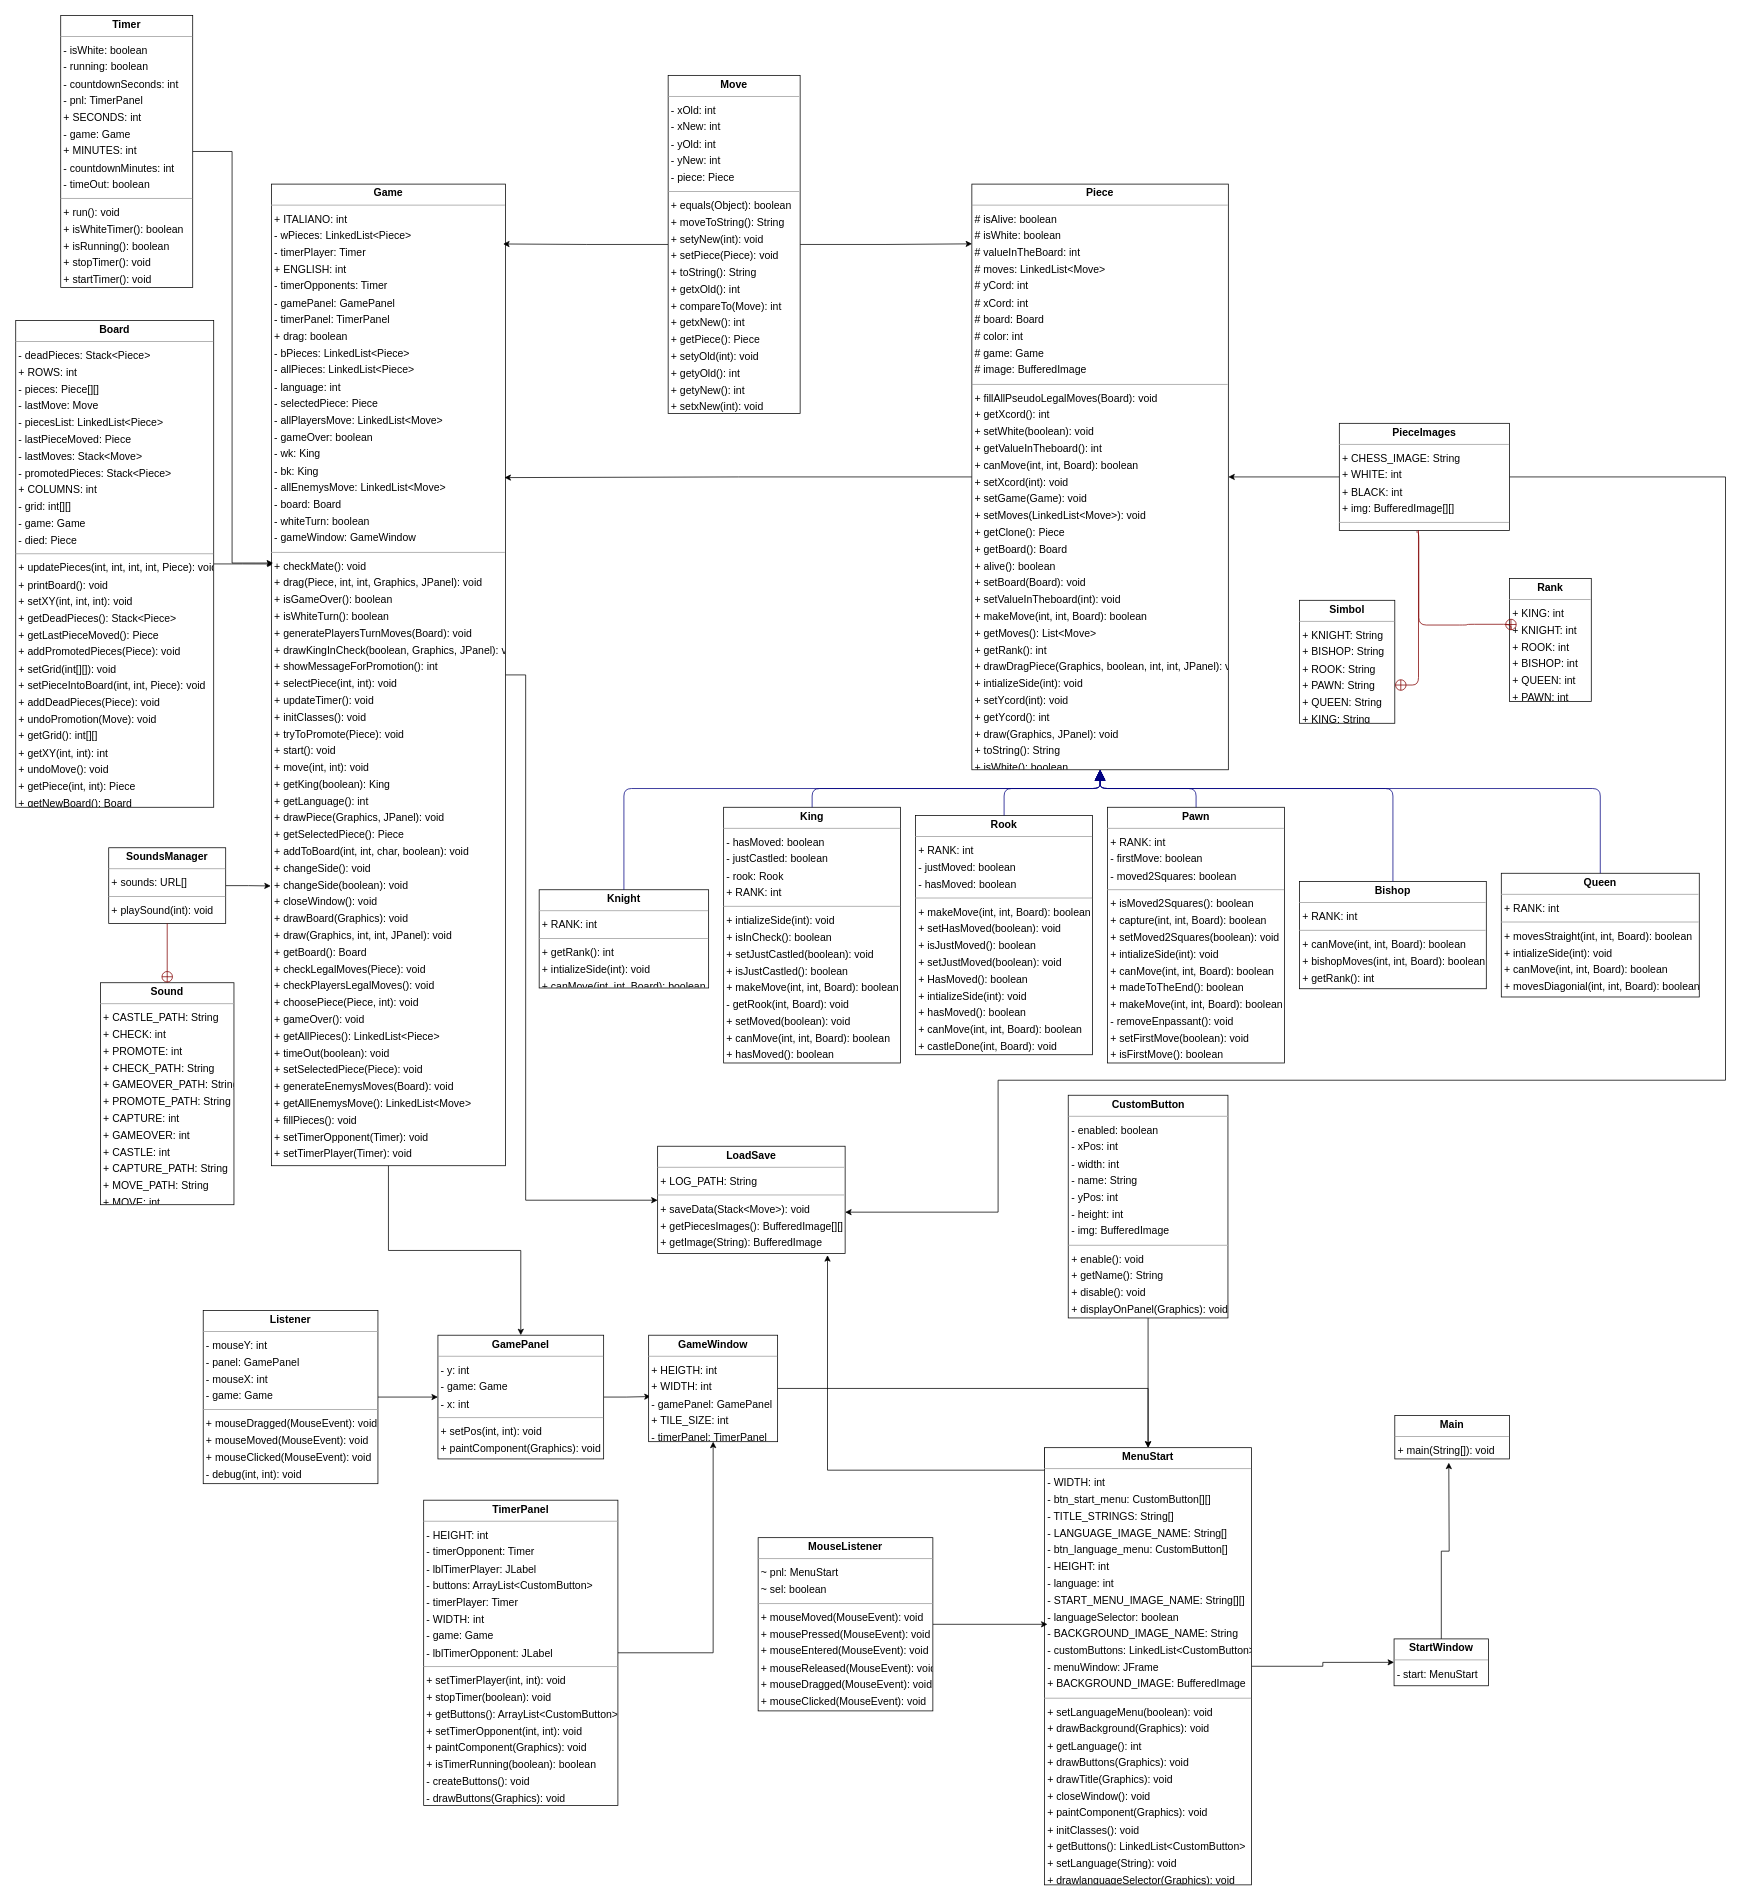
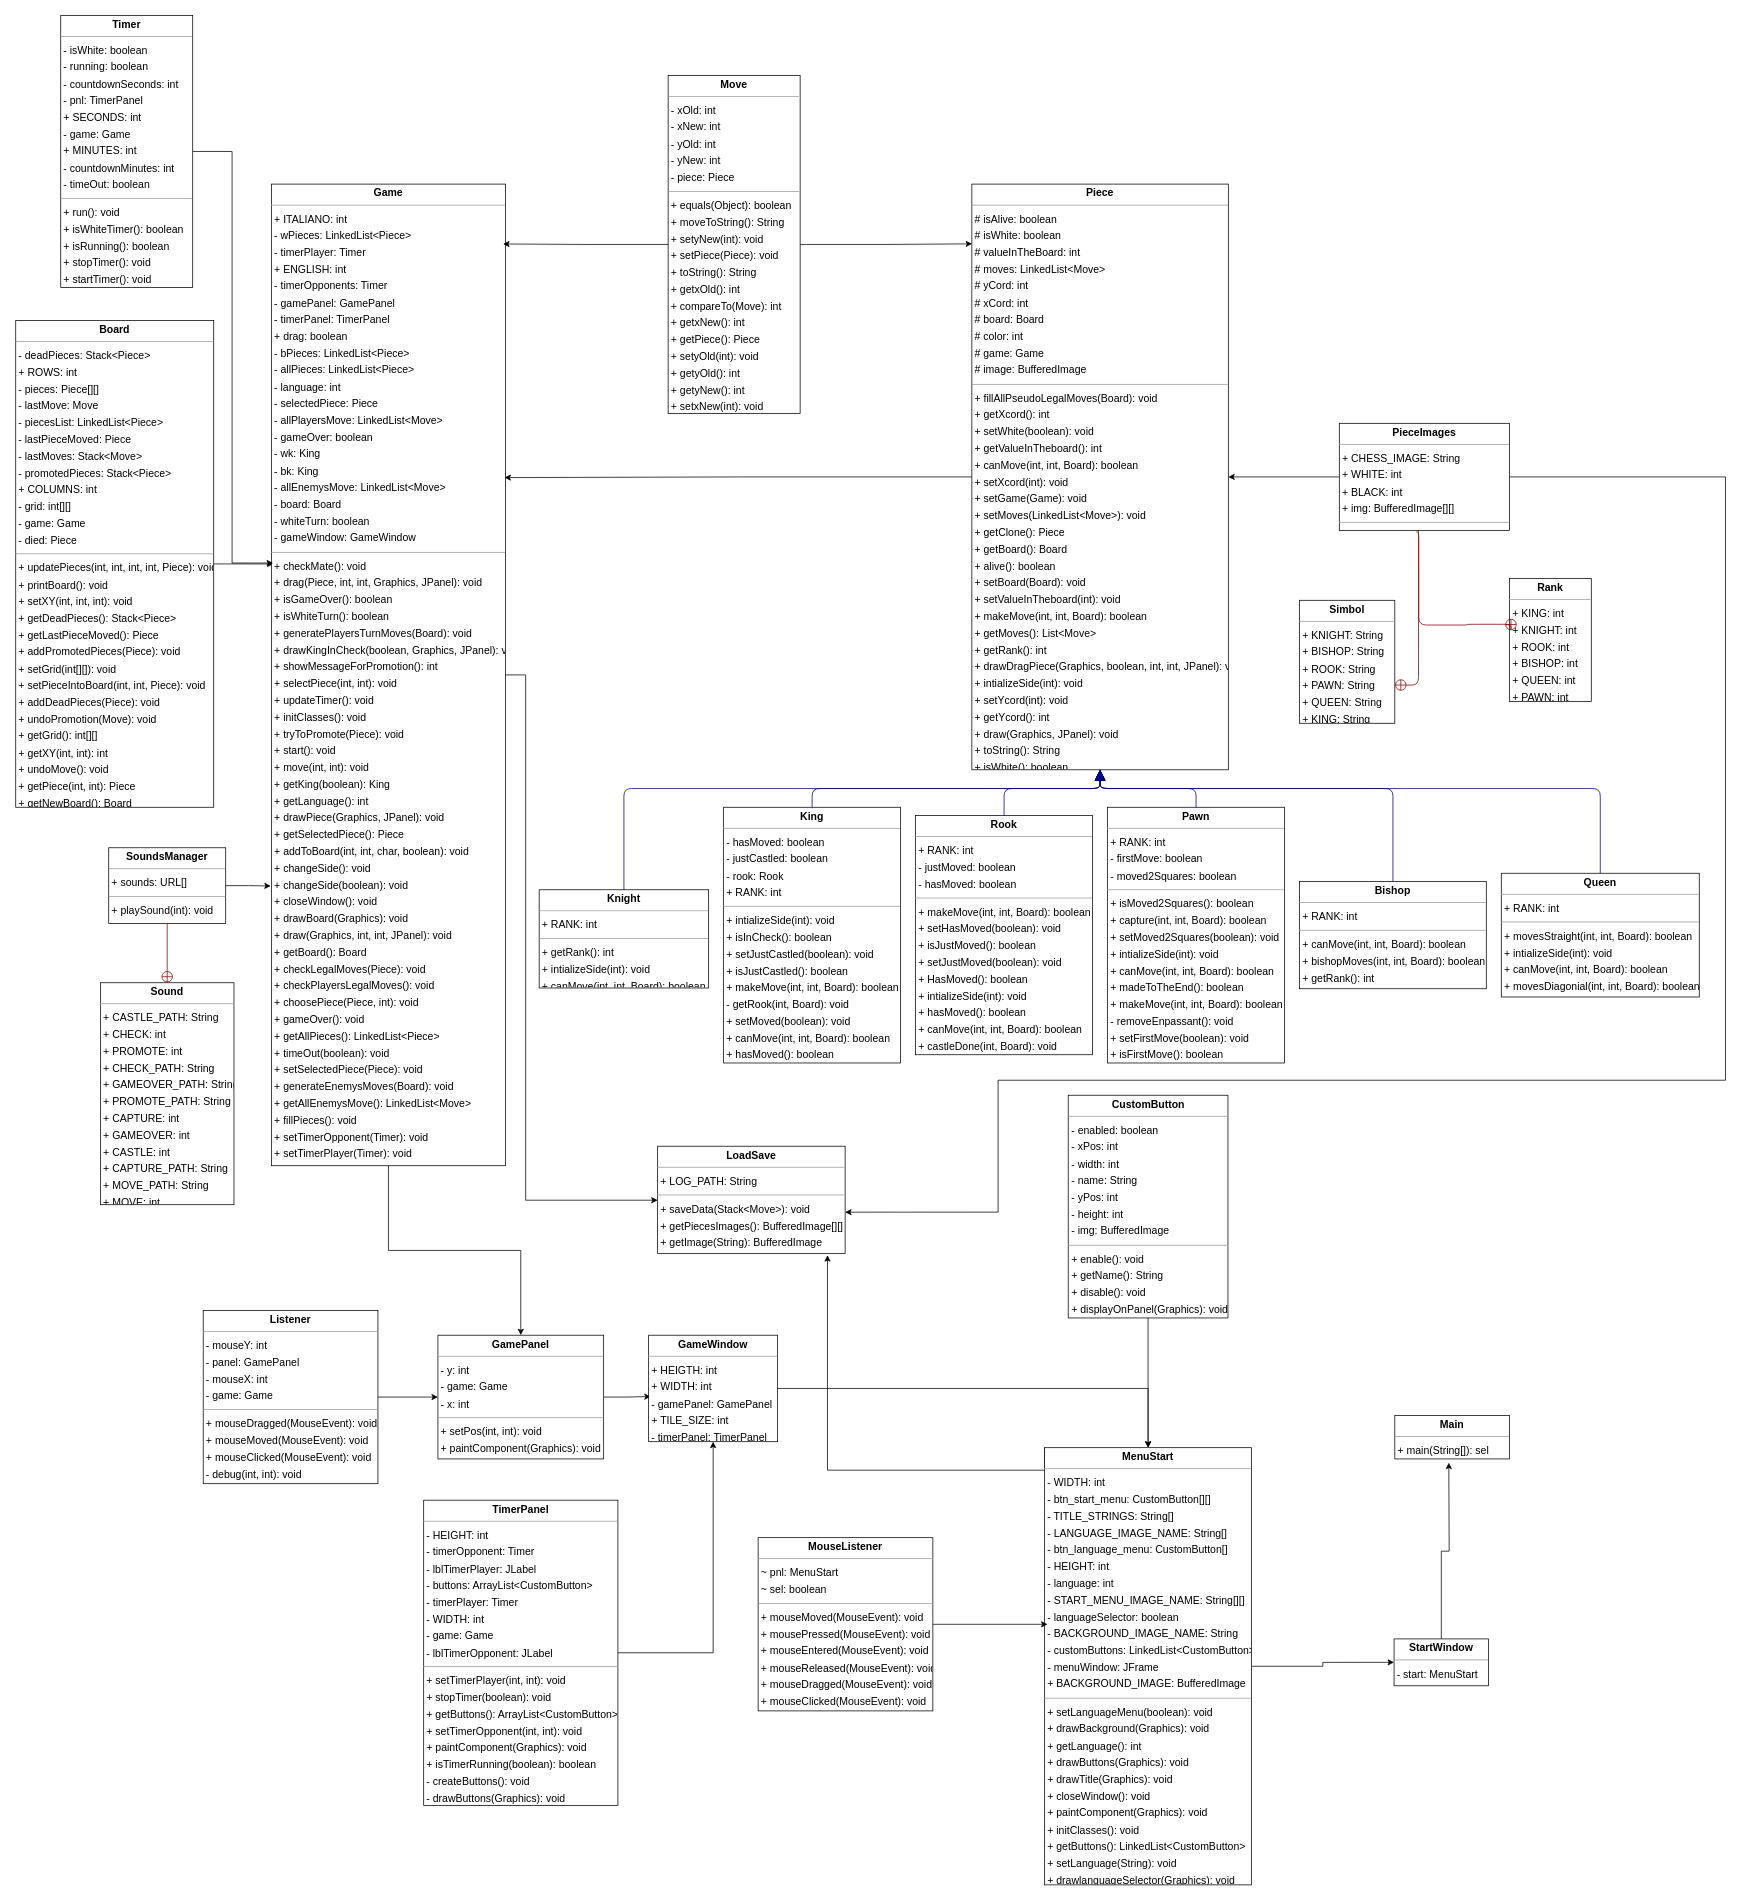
(1451, 1428) -> (1448, 1428)
